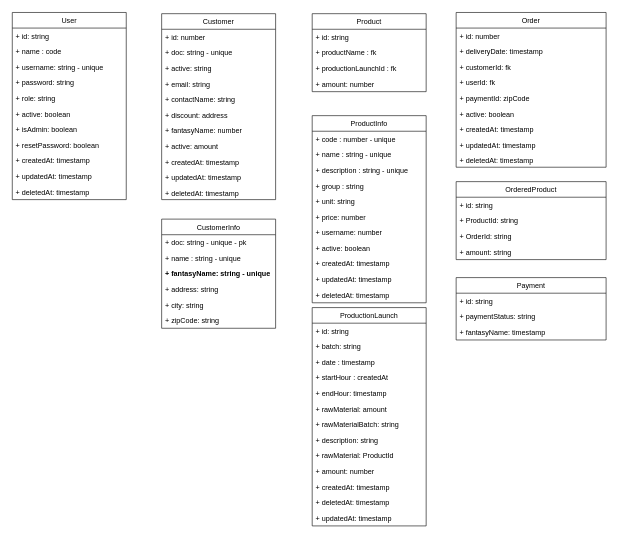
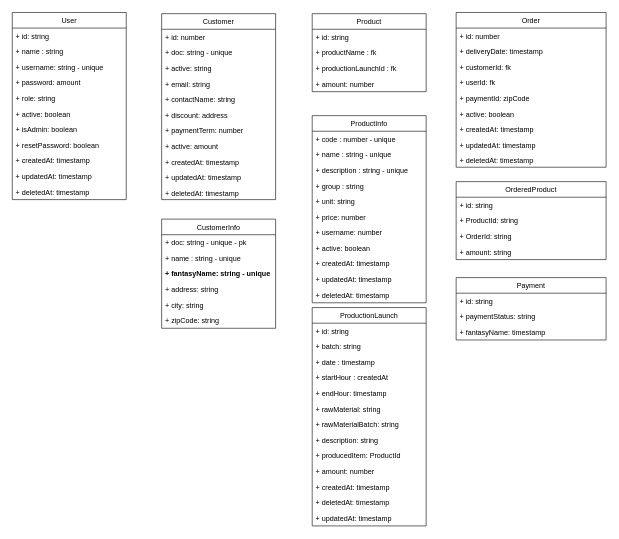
(39, 52) -> (42, 52)
(48, 83) -> (49, 83)
(205, 131) -> (205, 131)
(353, 409) -> (352, 409)
(359, 456) -> (363, 456)
